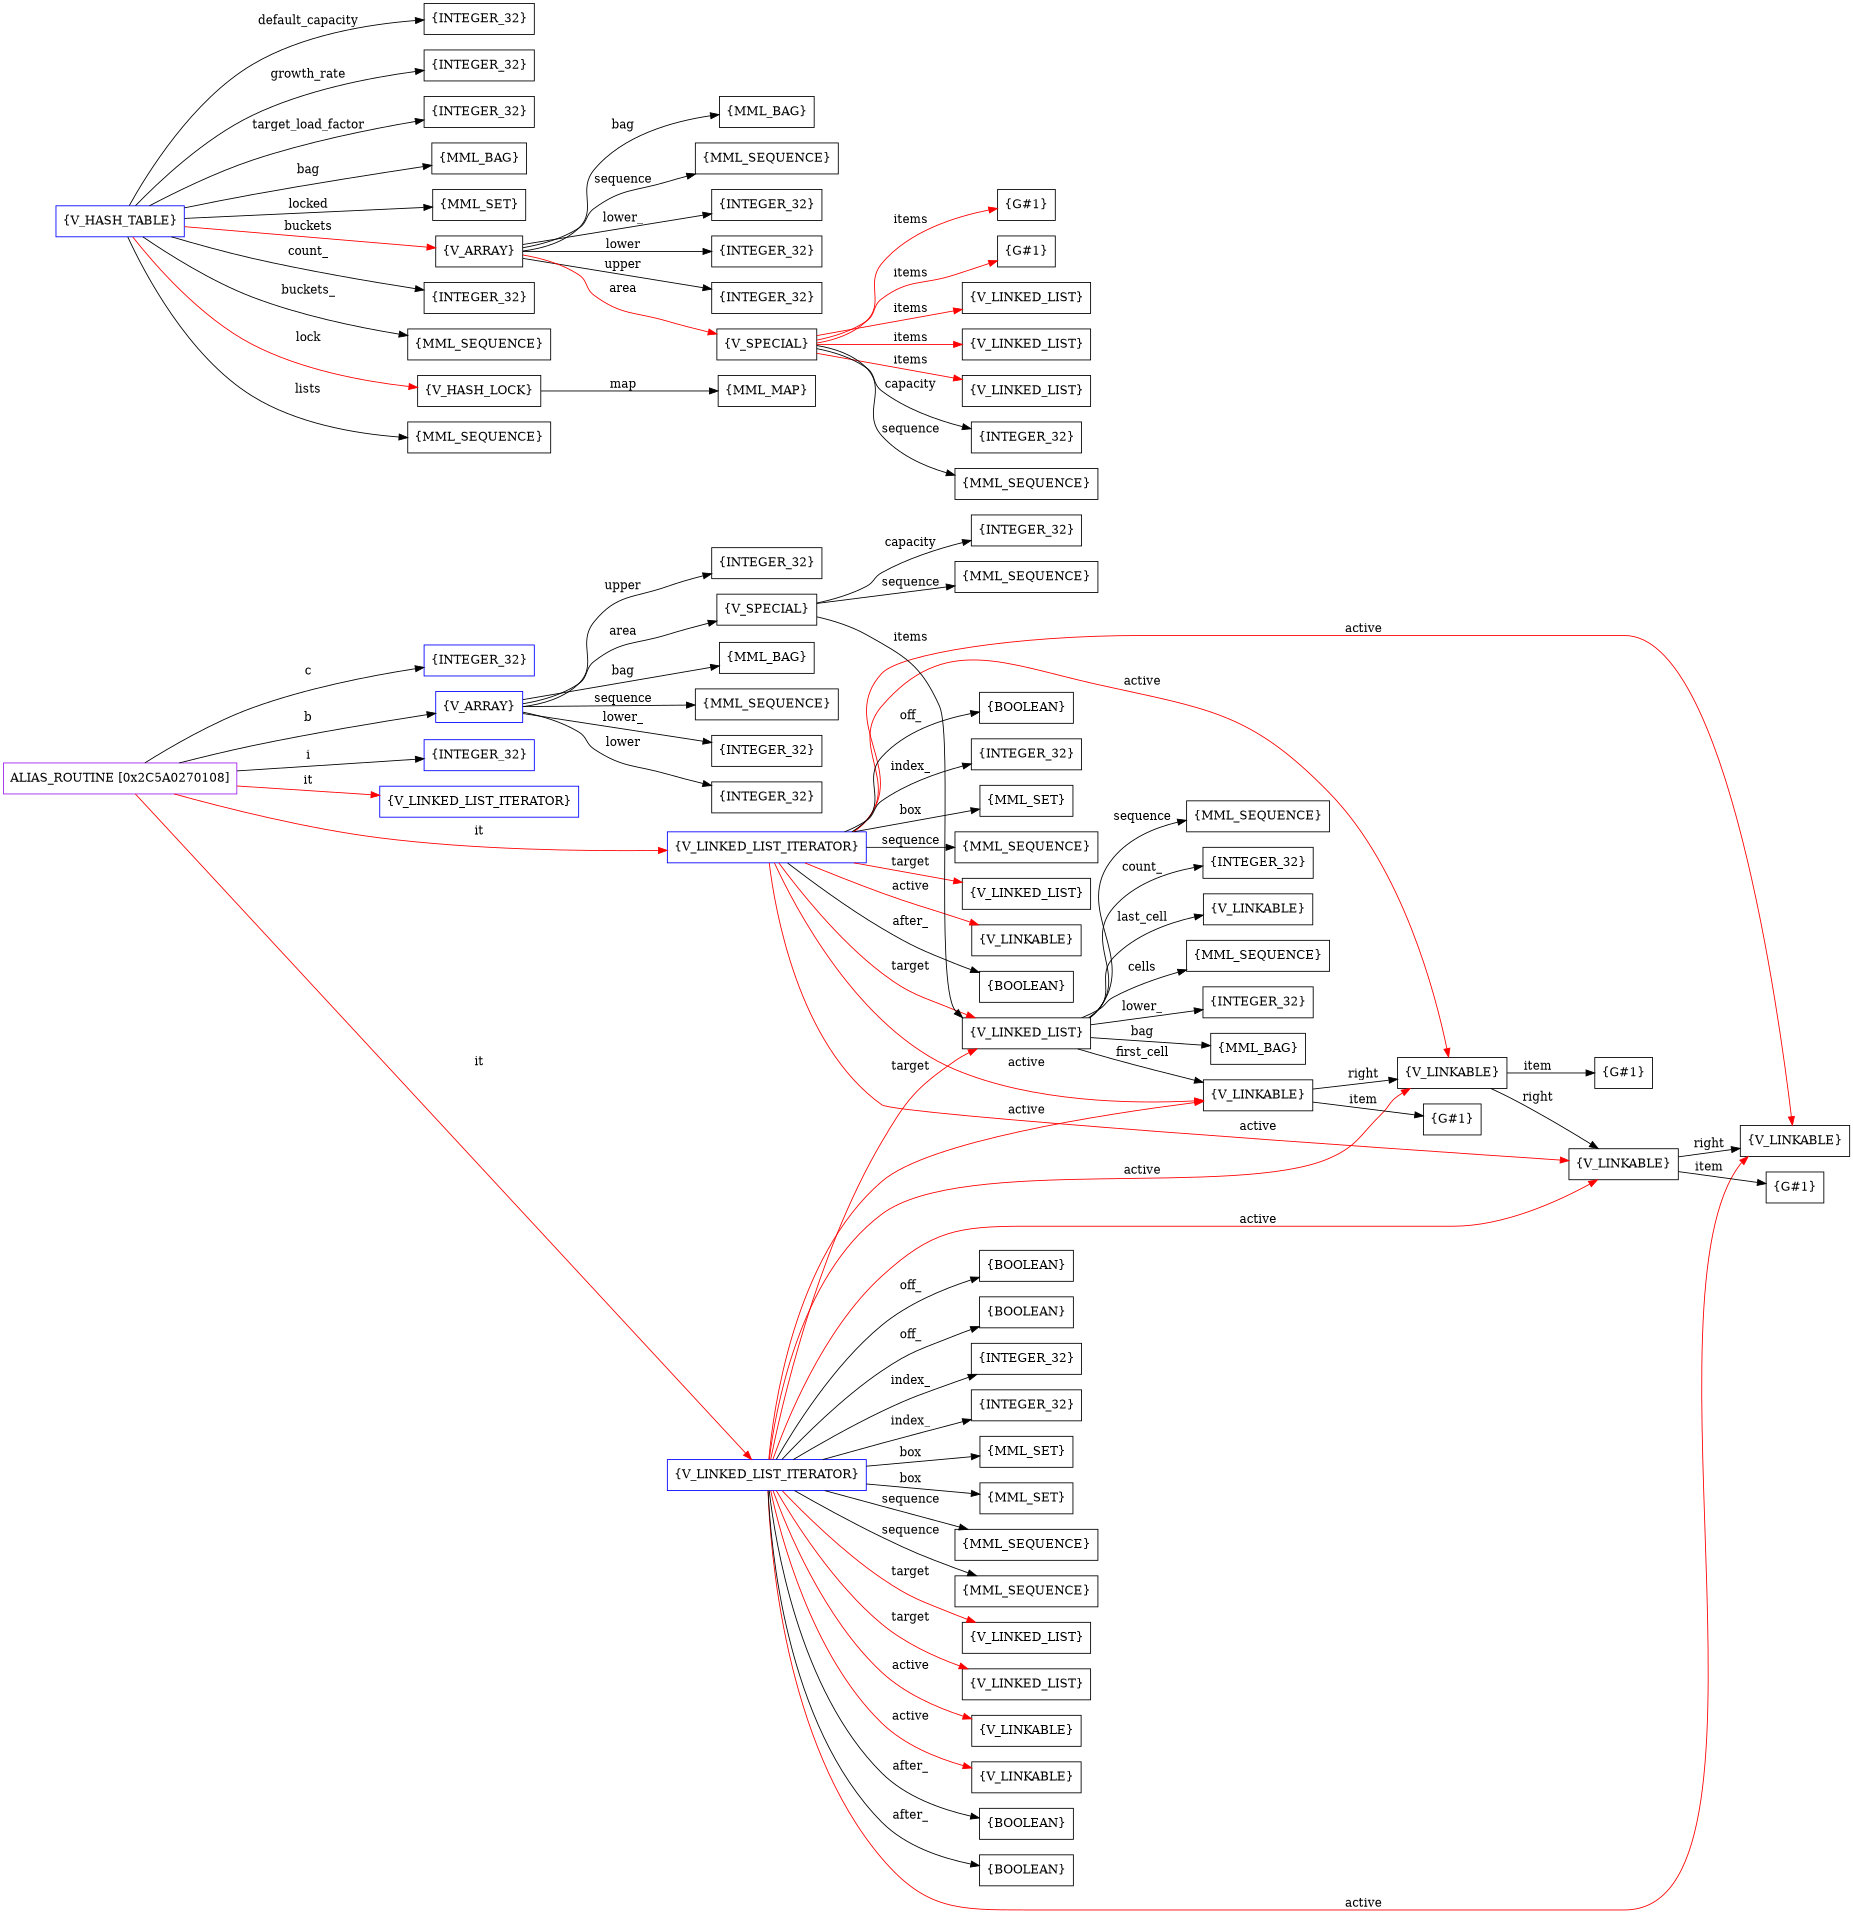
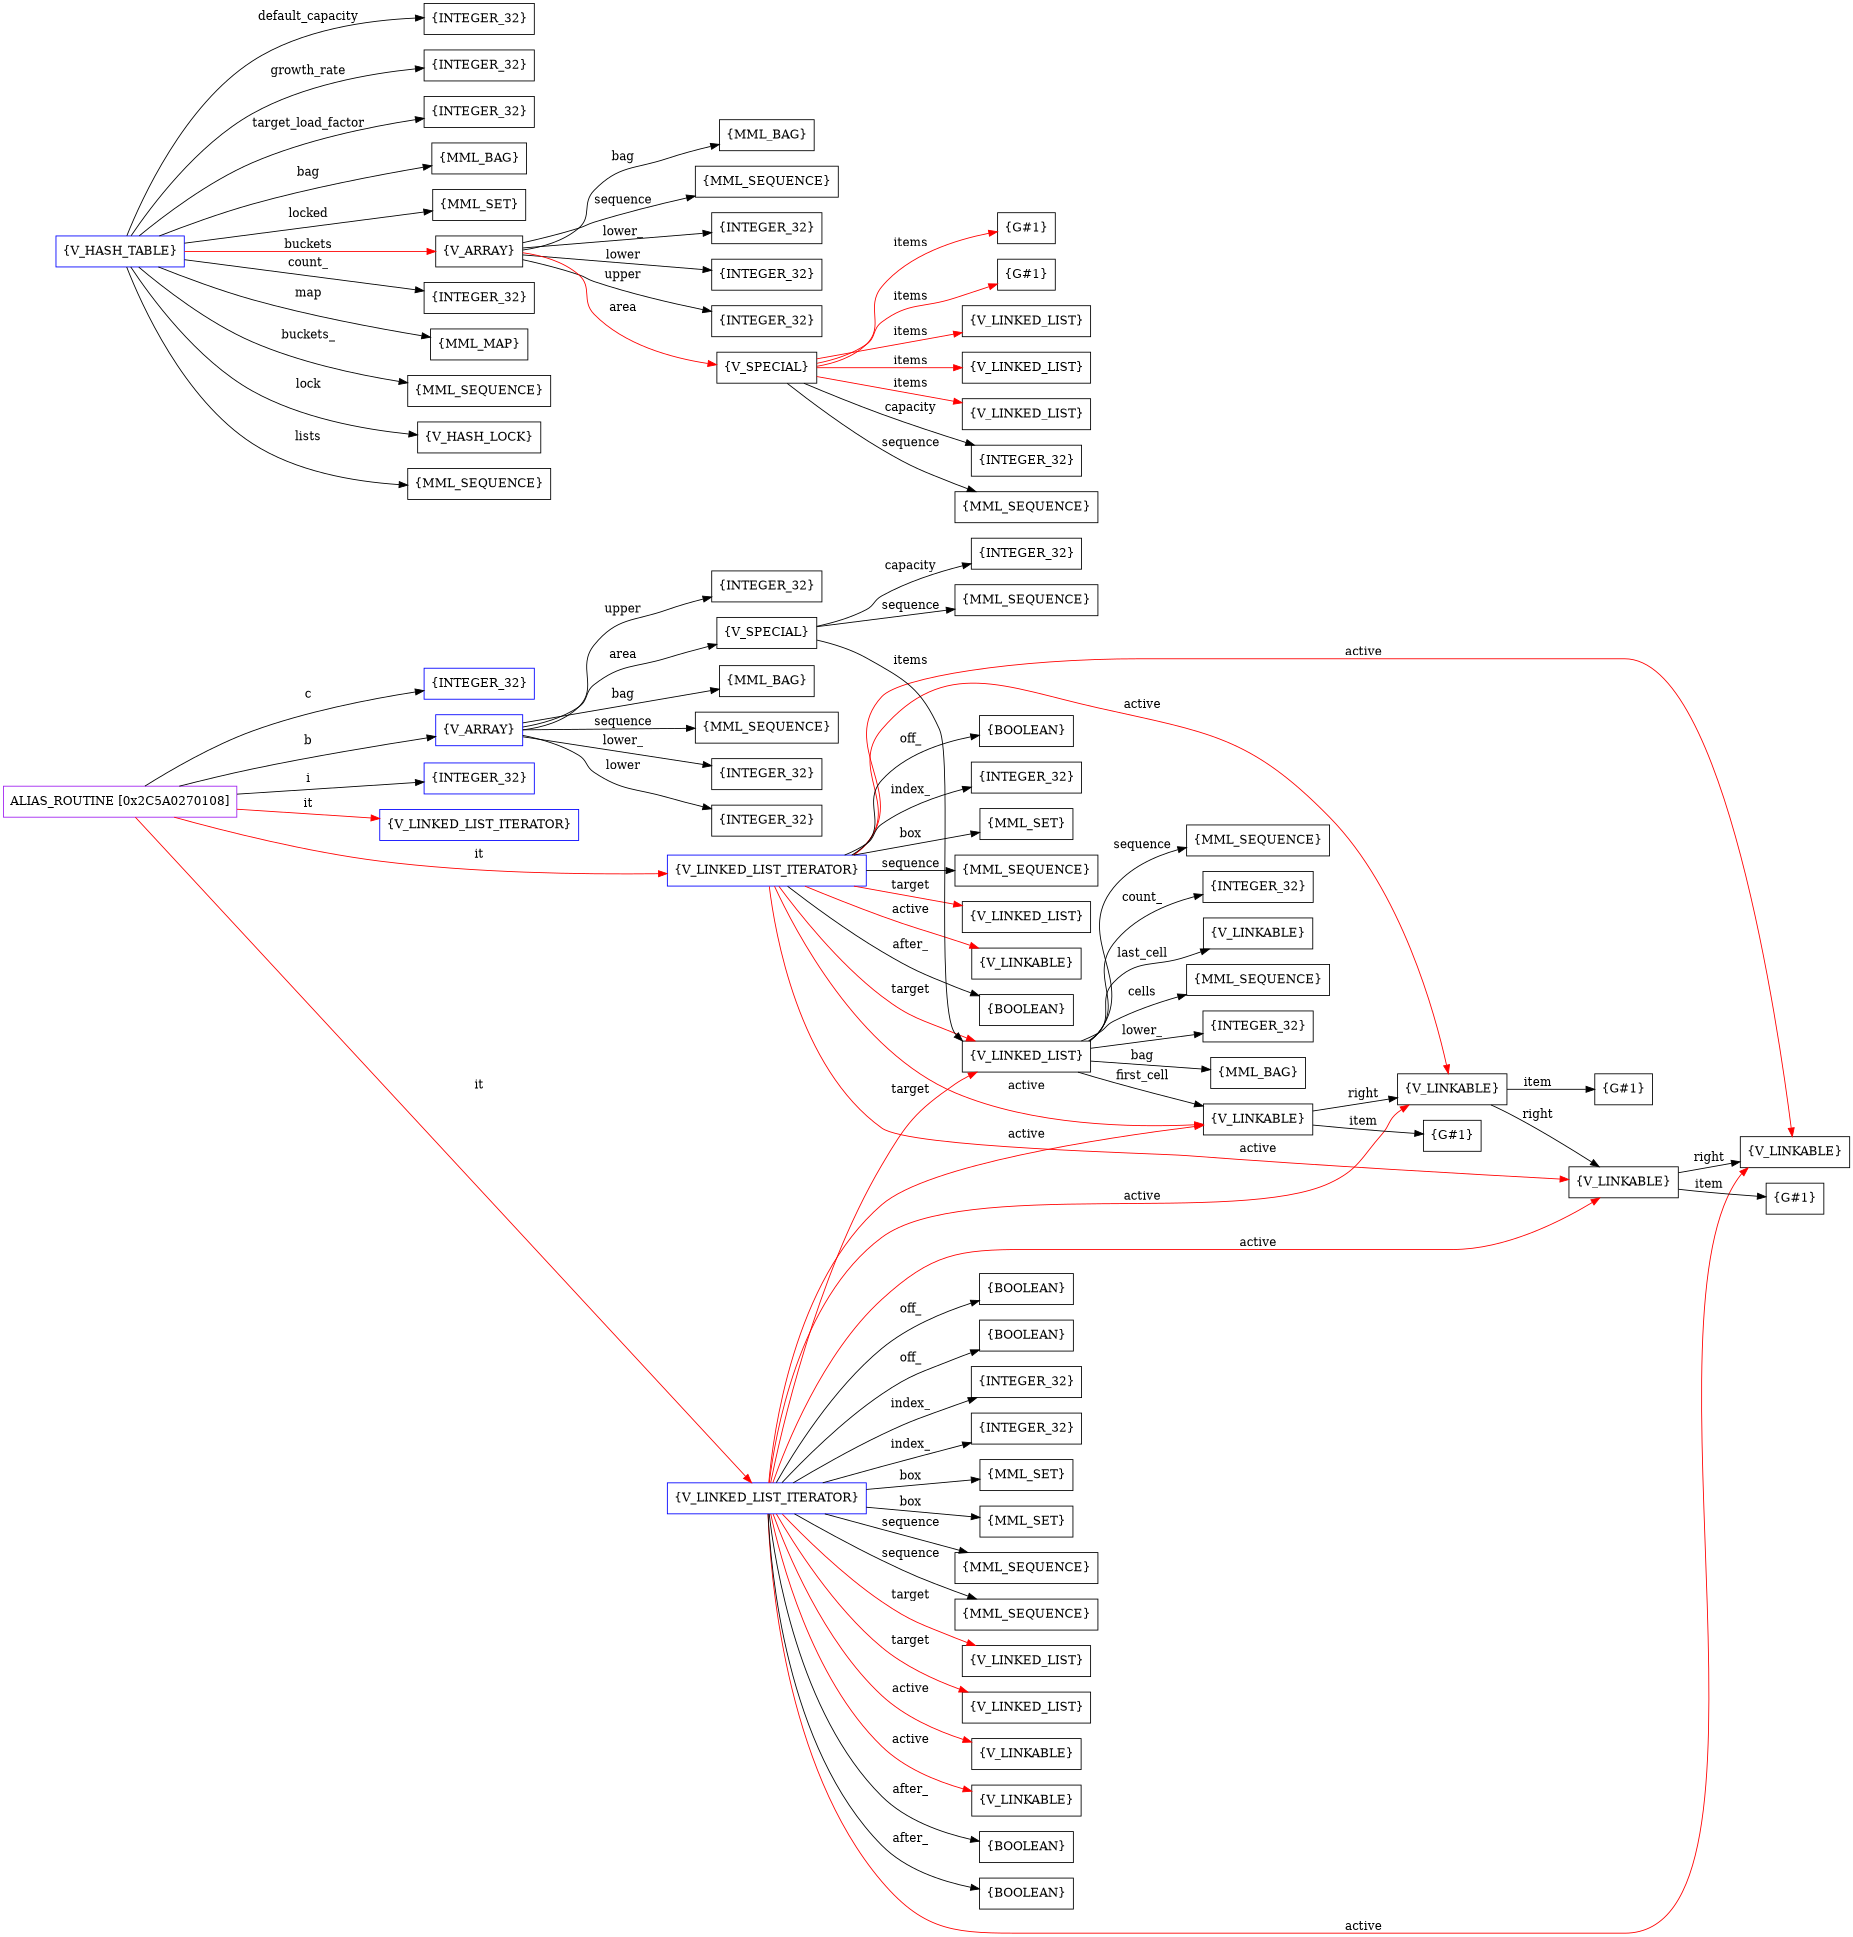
(253, 345) -> (247, 388)
(625, 391) -> (288, 309)
